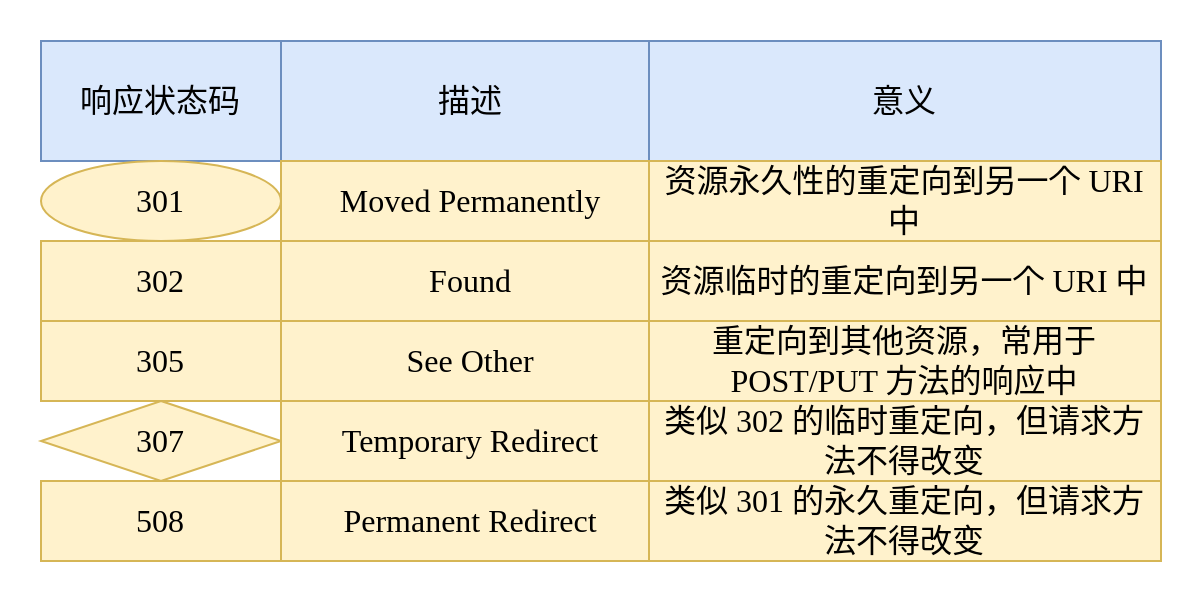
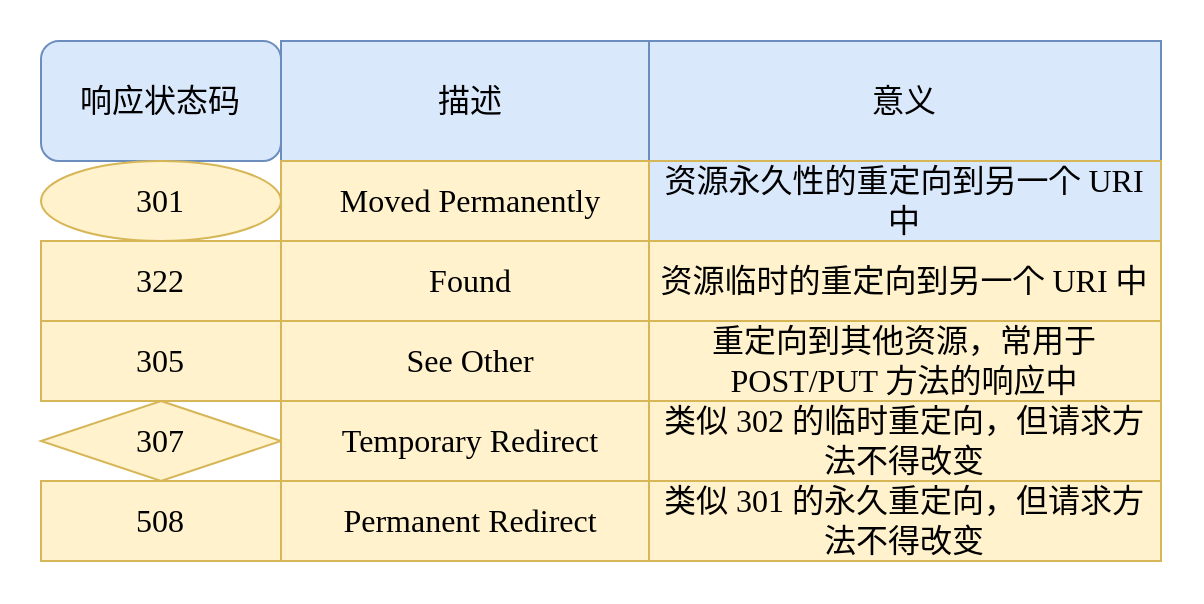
(161, 101) -> (161, 101)
(905, 201) -> (905, 201)
(161, 281) -> (161, 281)
